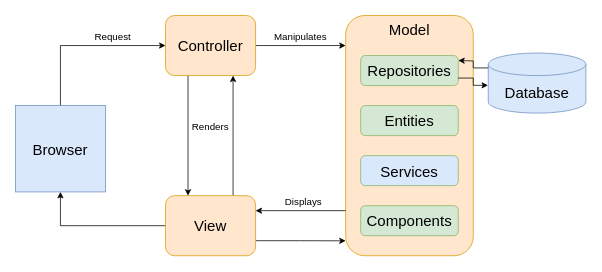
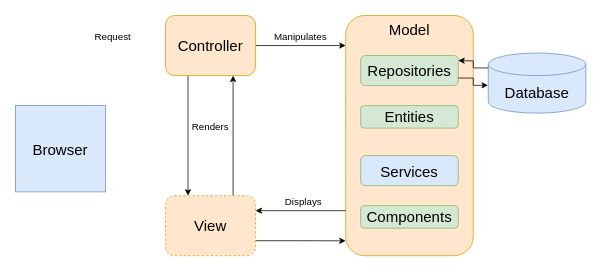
(80, 45) -> none
(409, 120) -> (409, 117)
(409, 220) -> (409, 217)
(99, 225) -> none
(210, 225) -> (210, 225)
